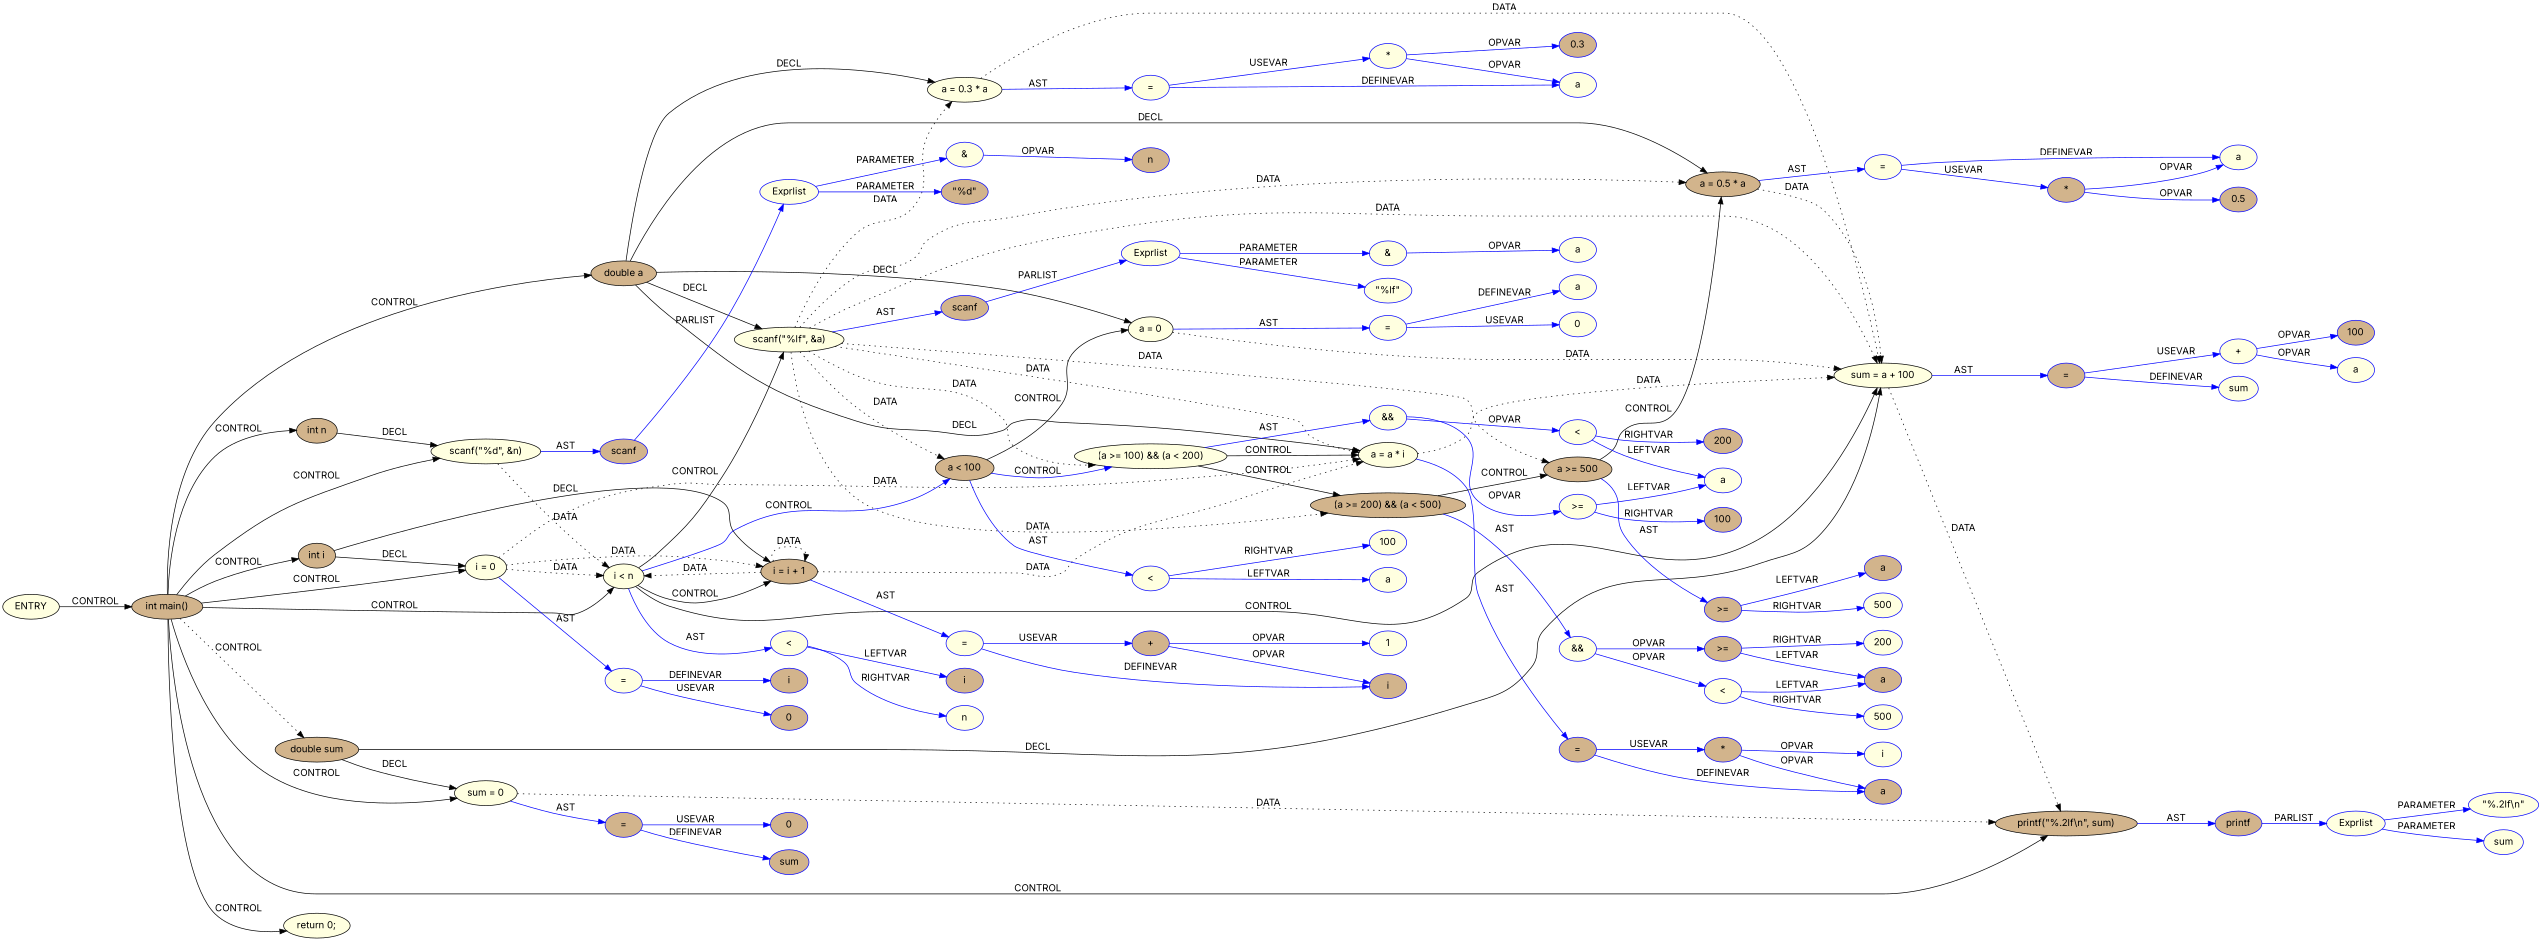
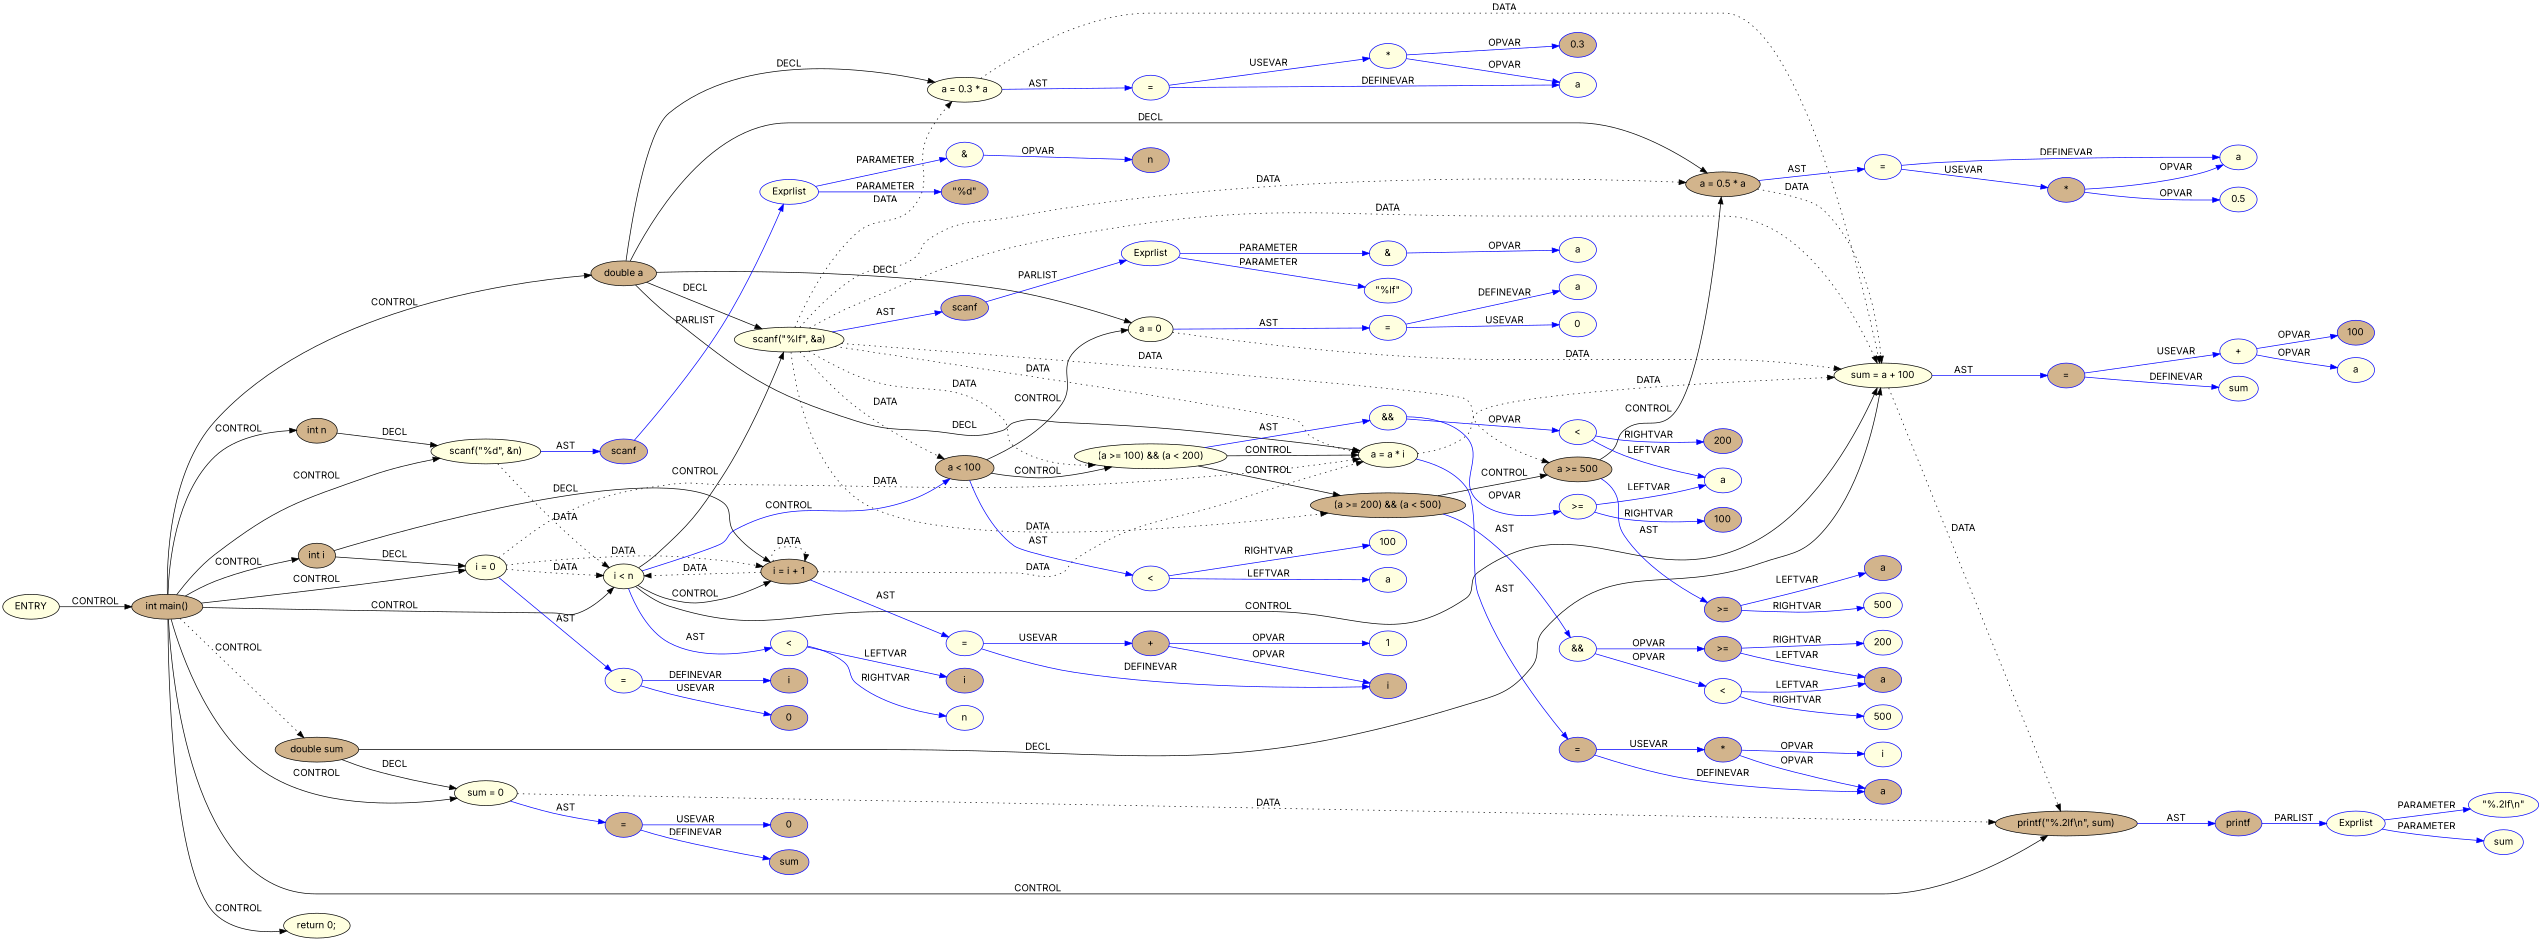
(2238, 199) -> (2238, 199)
(1048, 478) -> (1048, 478)
